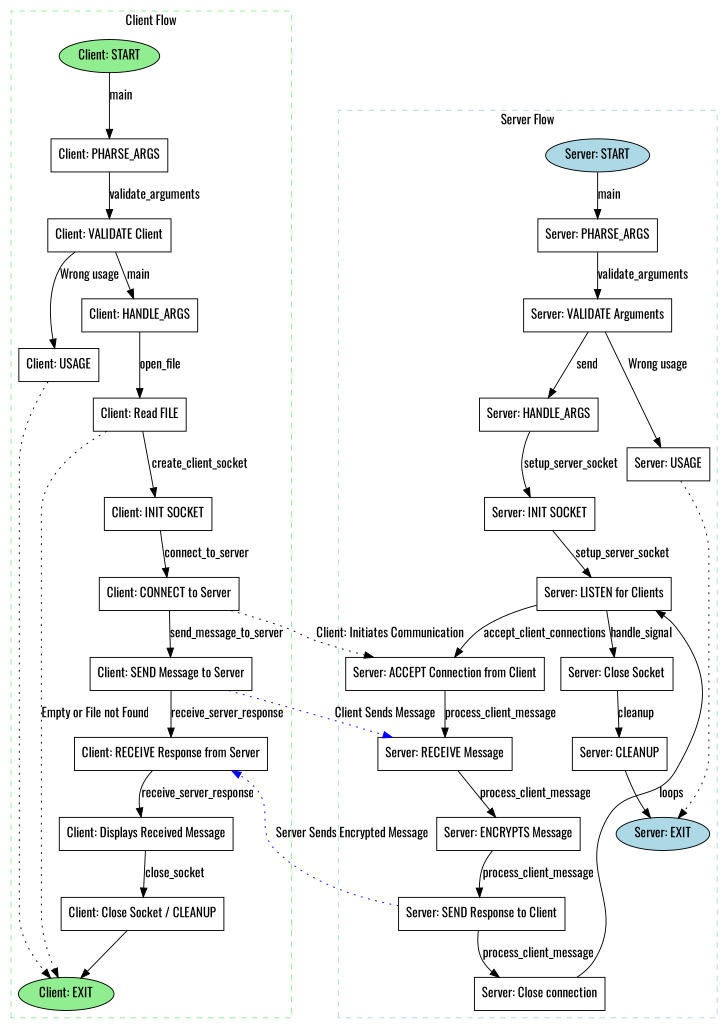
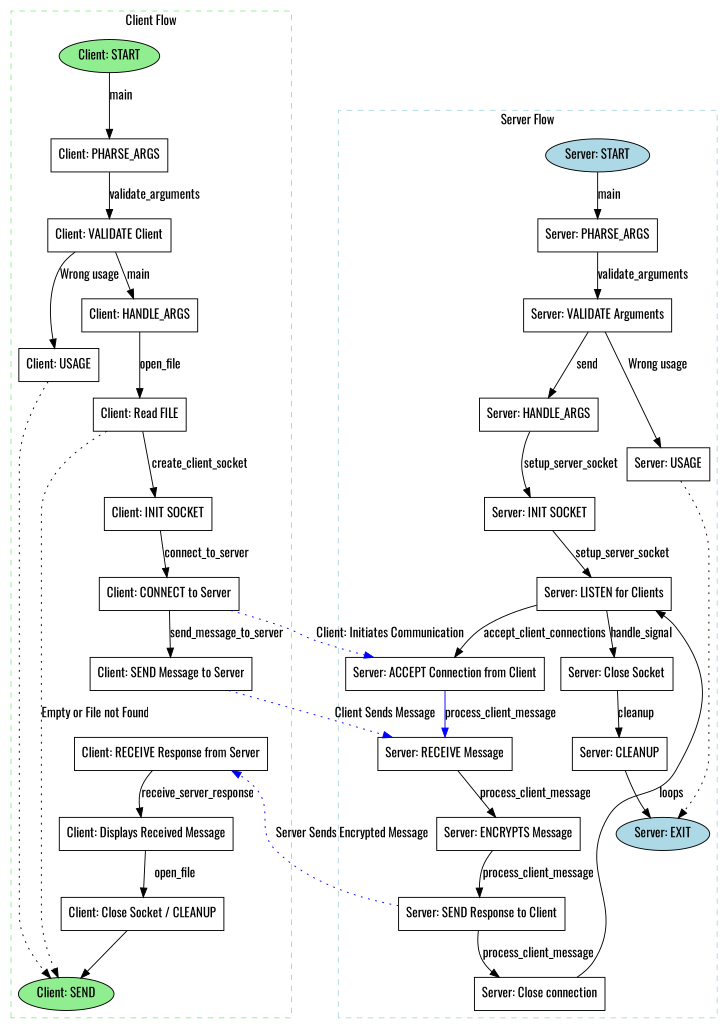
(298, 633) -> (298, 633)
(171, 709) -> none
(445, 709) -> (445, 709)
(175, 874) -> (175, 874)
(66, 994) -> (66, 994)
